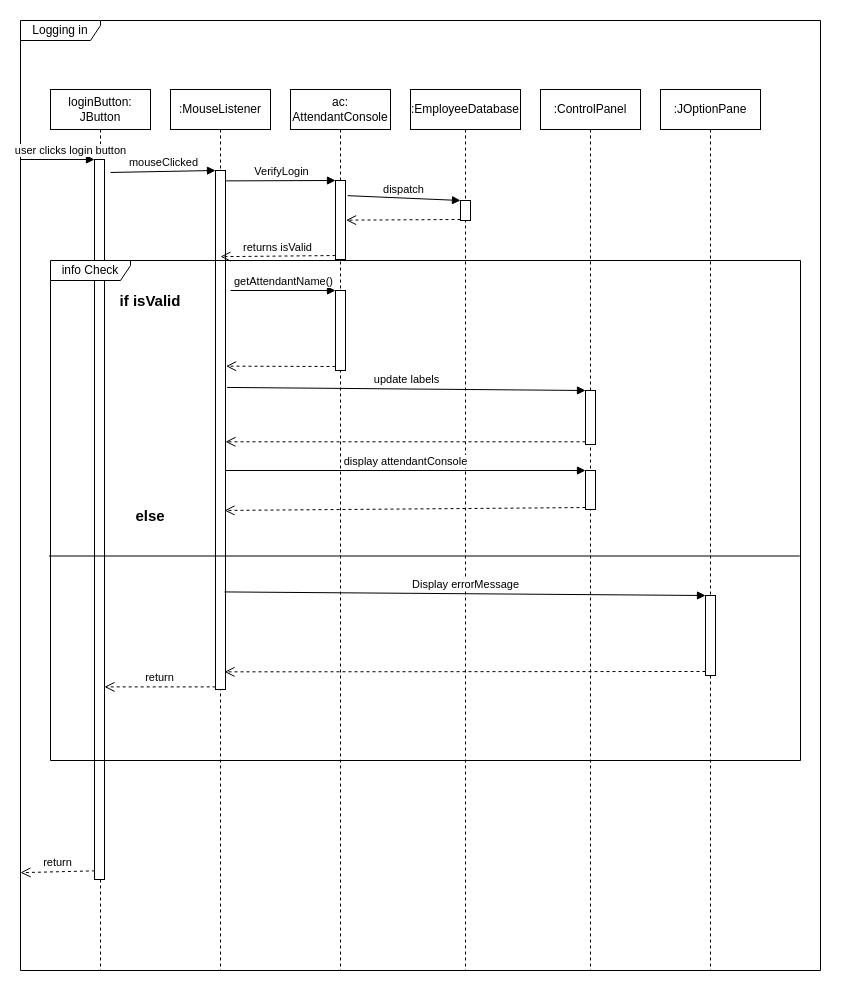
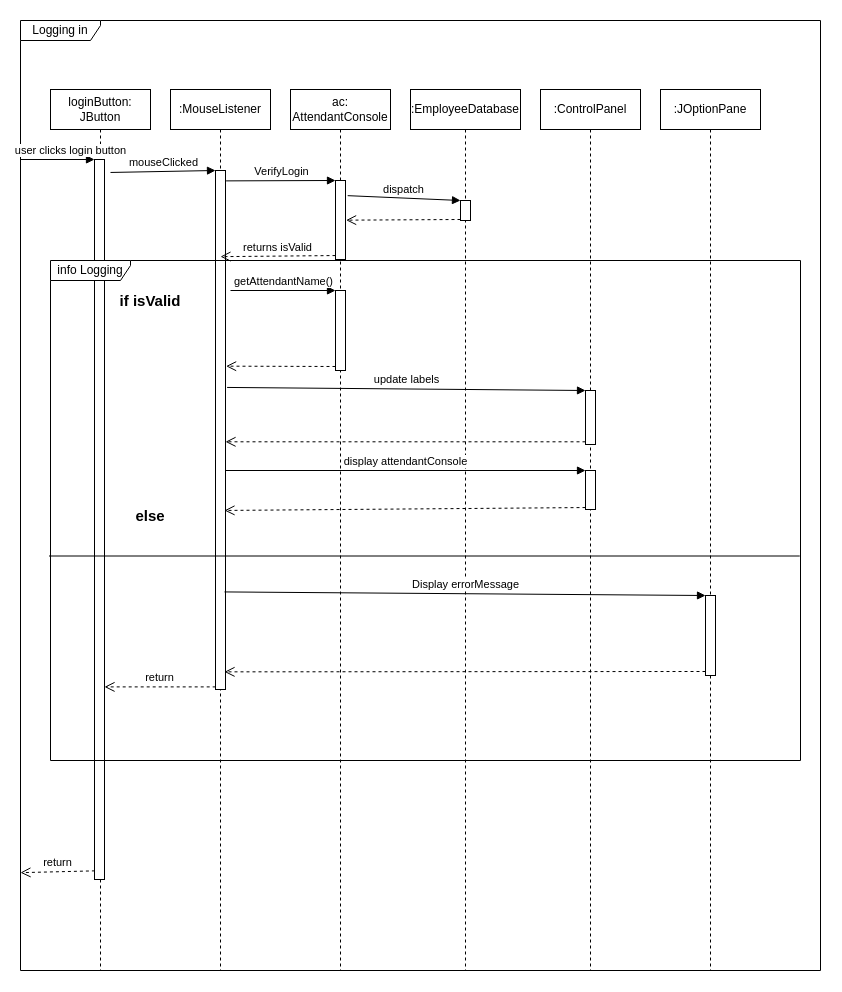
(91, 271) -> (91, 271)
